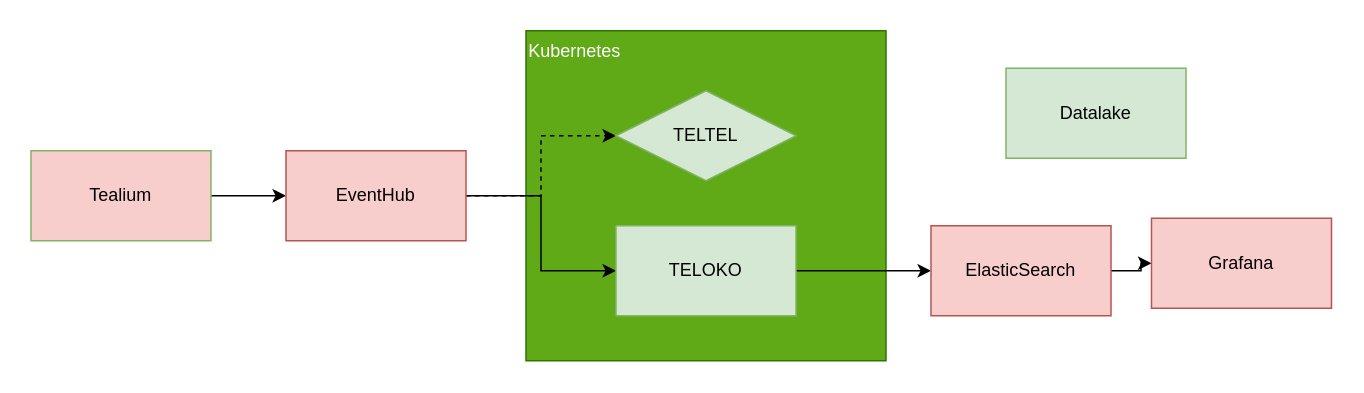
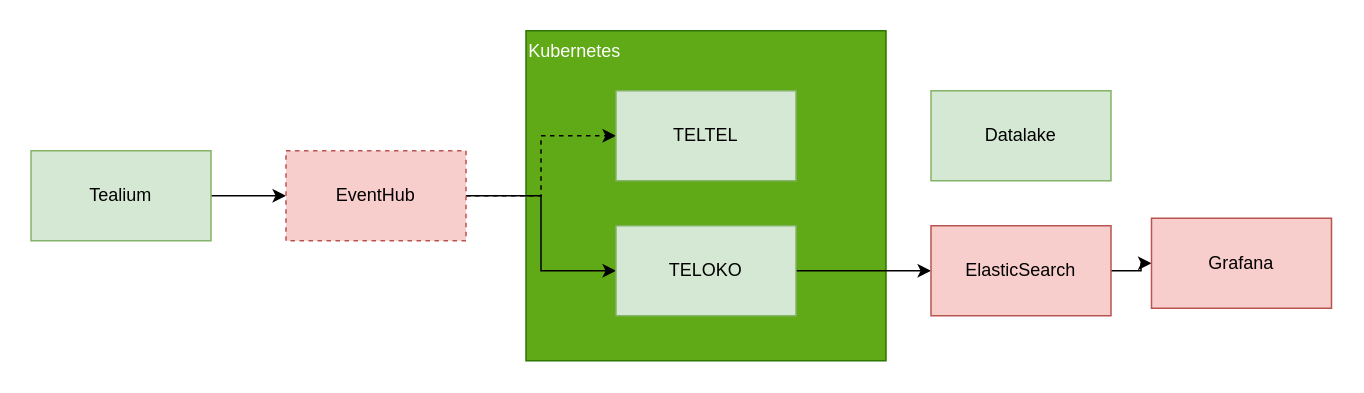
(1096, 113) -> (1021, 136)
(706, 136) -> (706, 136)
(121, 196) -> (121, 196)
(376, 196) -> (376, 196)
